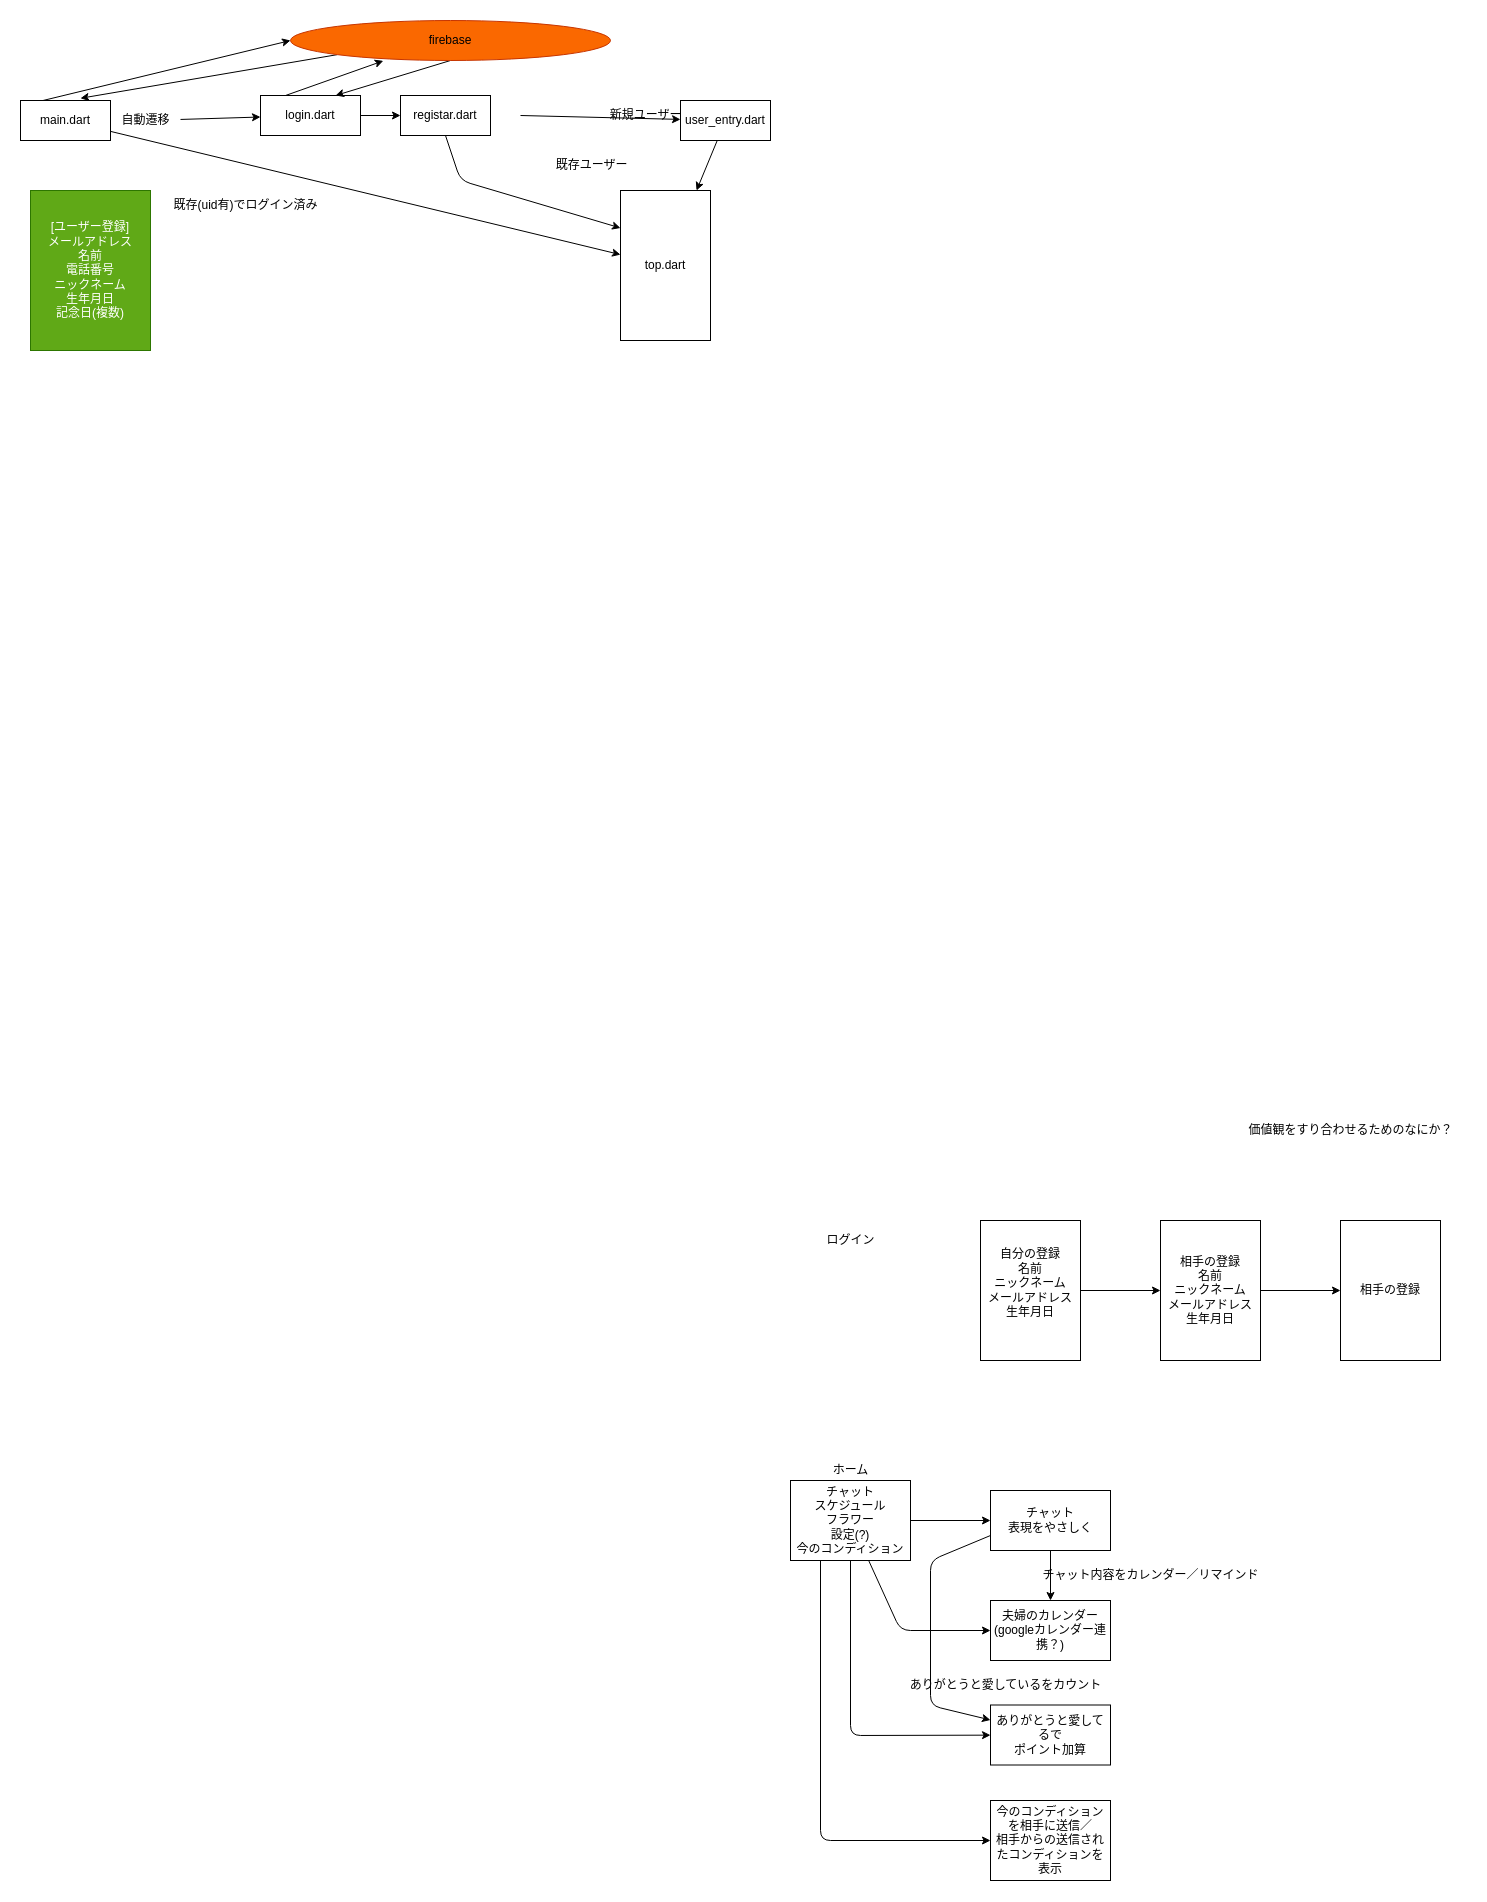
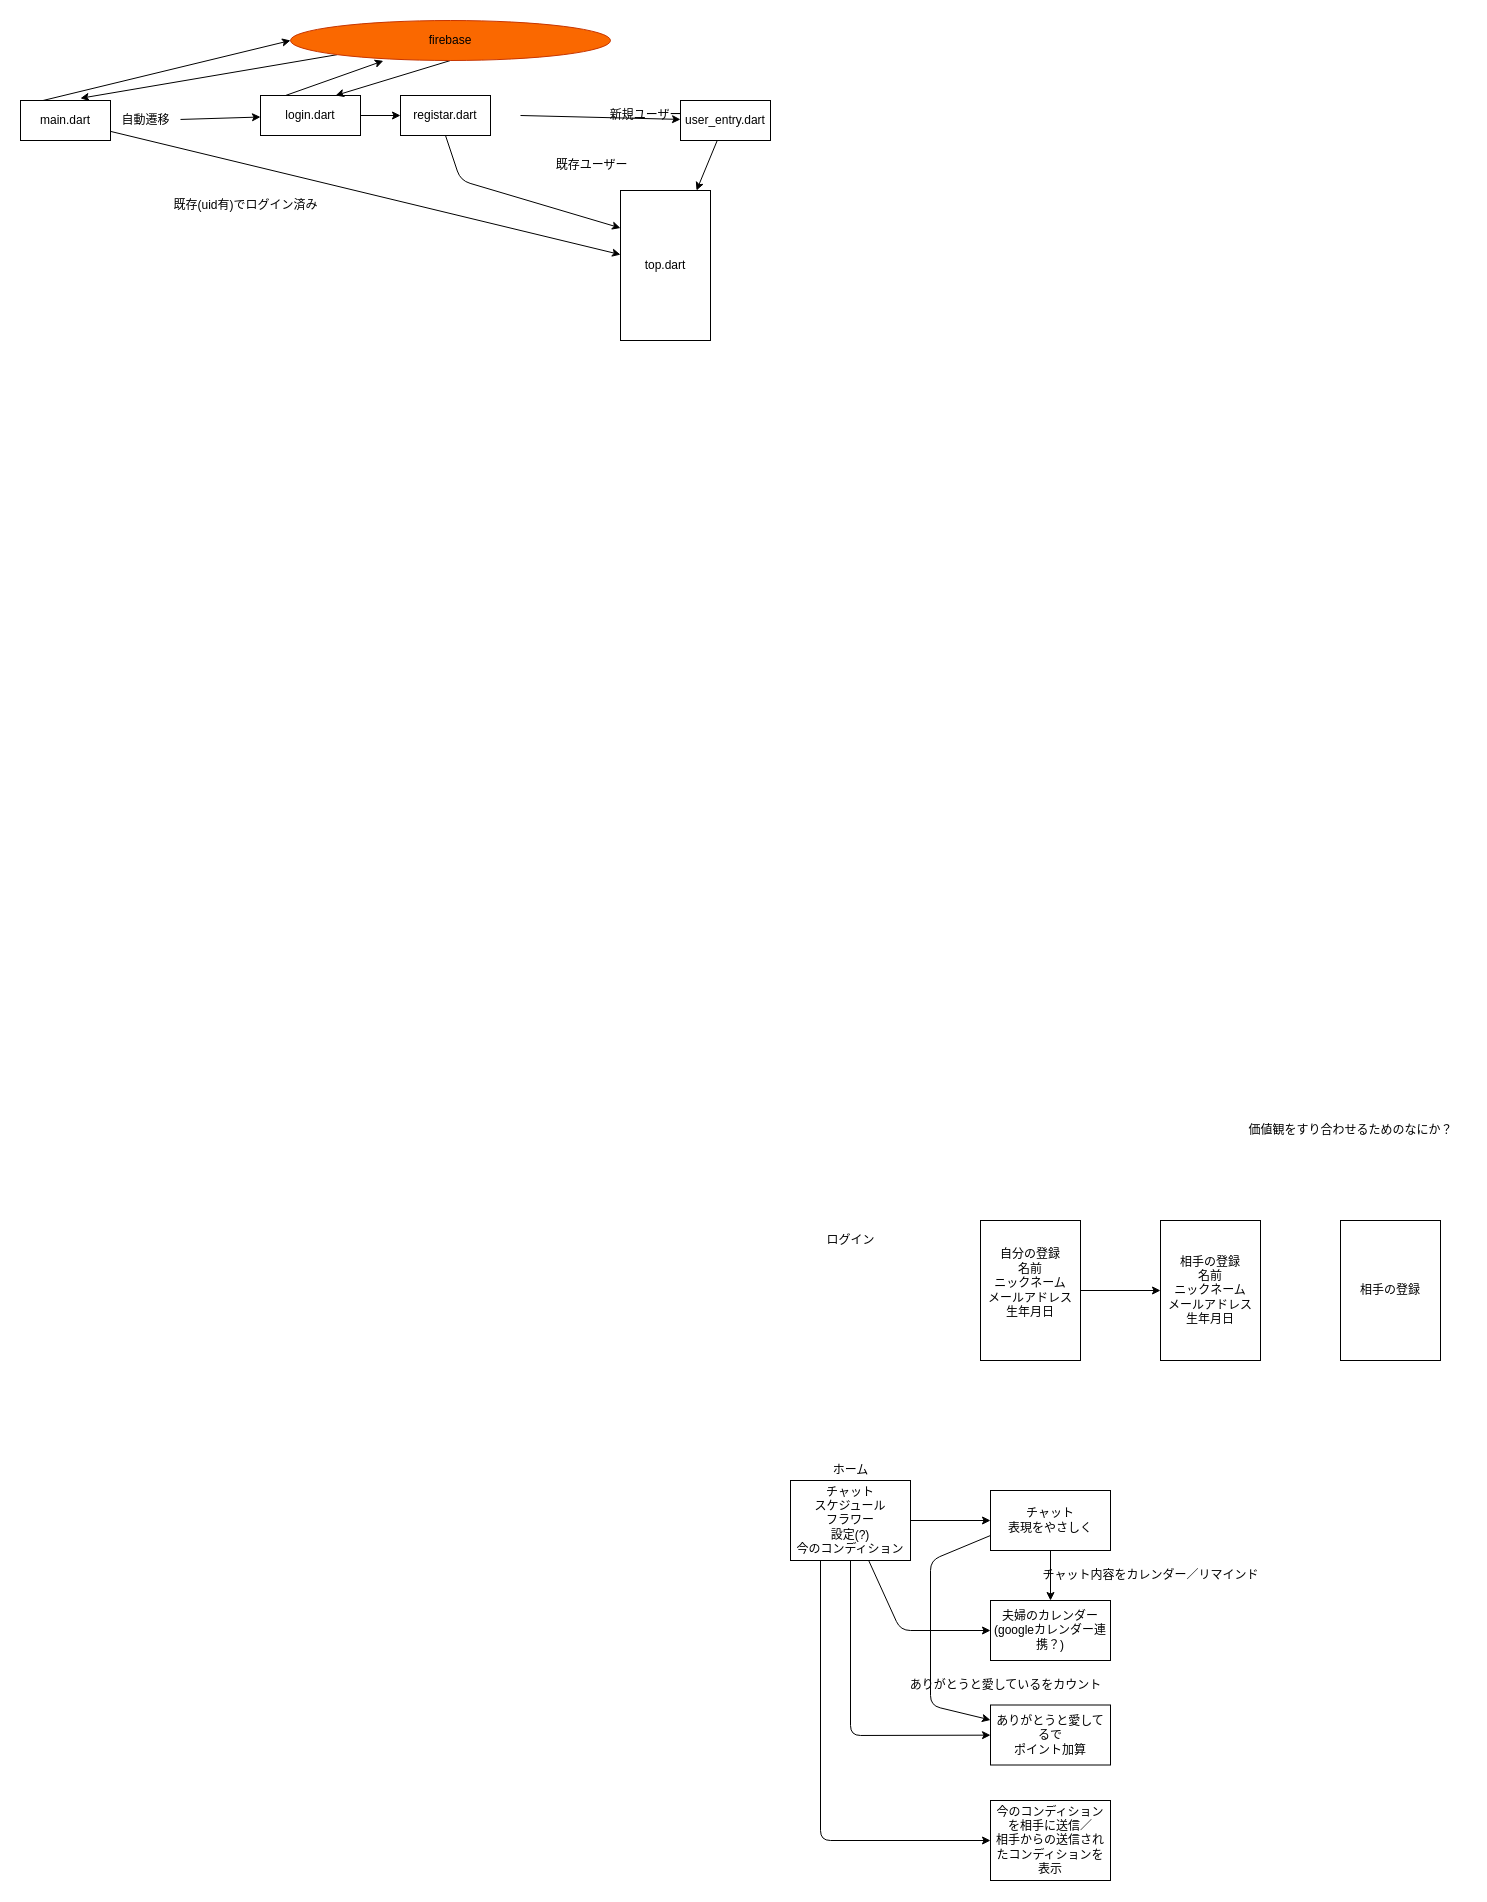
(91, 271) -> none
(1297, 1291) -> none
